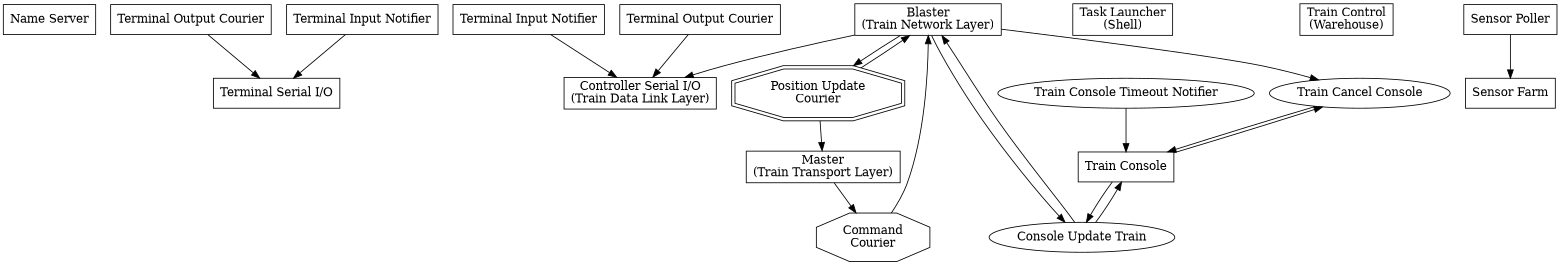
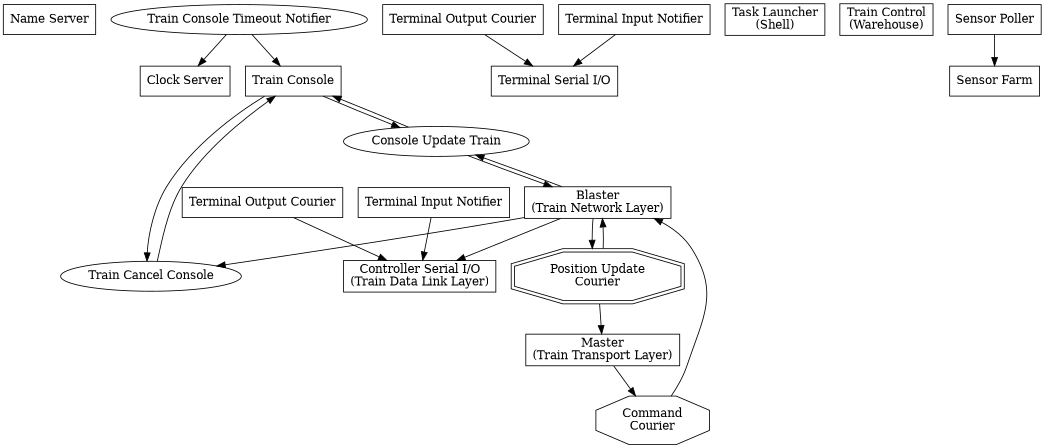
none -> (185, 81)
